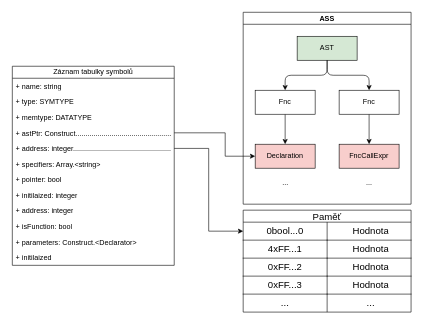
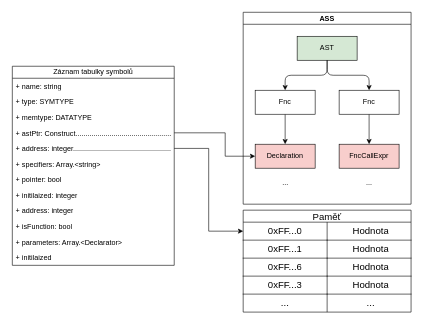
(285, 231) -> (285, 231)
(84, 243) -> (76, 243)
(285, 249) -> (285, 249)
(285, 267) -> (285, 267)
